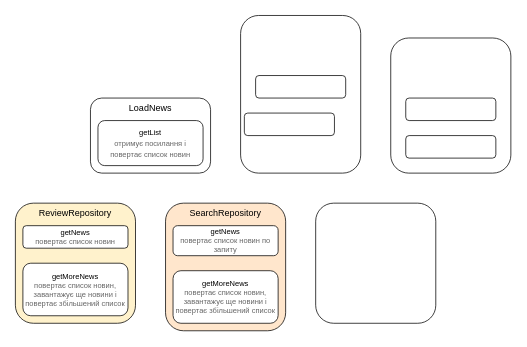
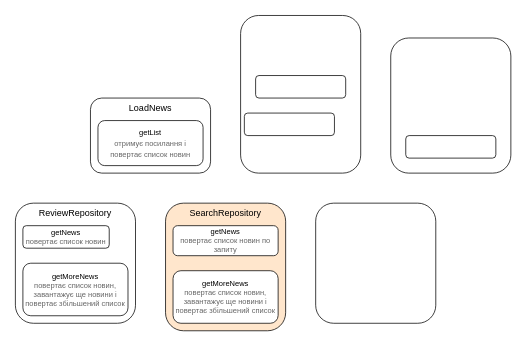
(450, 109) -> none
(75, 213) -> (75, 213)
(75, 237) -> (66, 237)
